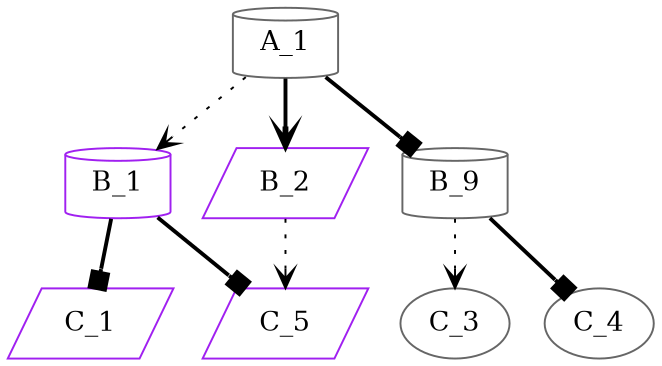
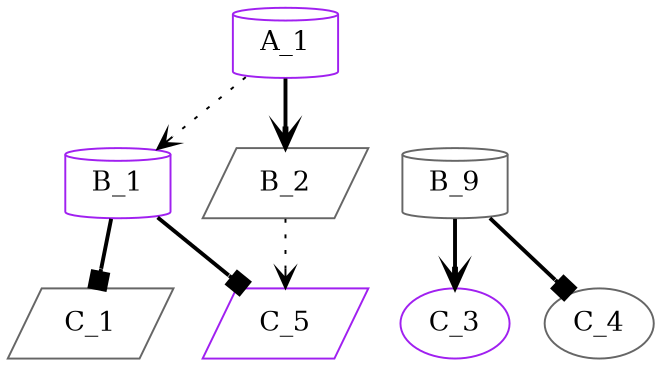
(285, 43) -> (285, 43)
(363, 107) -> none
(285, 183) -> (285, 183)
(455, 244) -> (455, 244)
(91, 323) -> (91, 323)
(455, 323) -> (455, 323)
